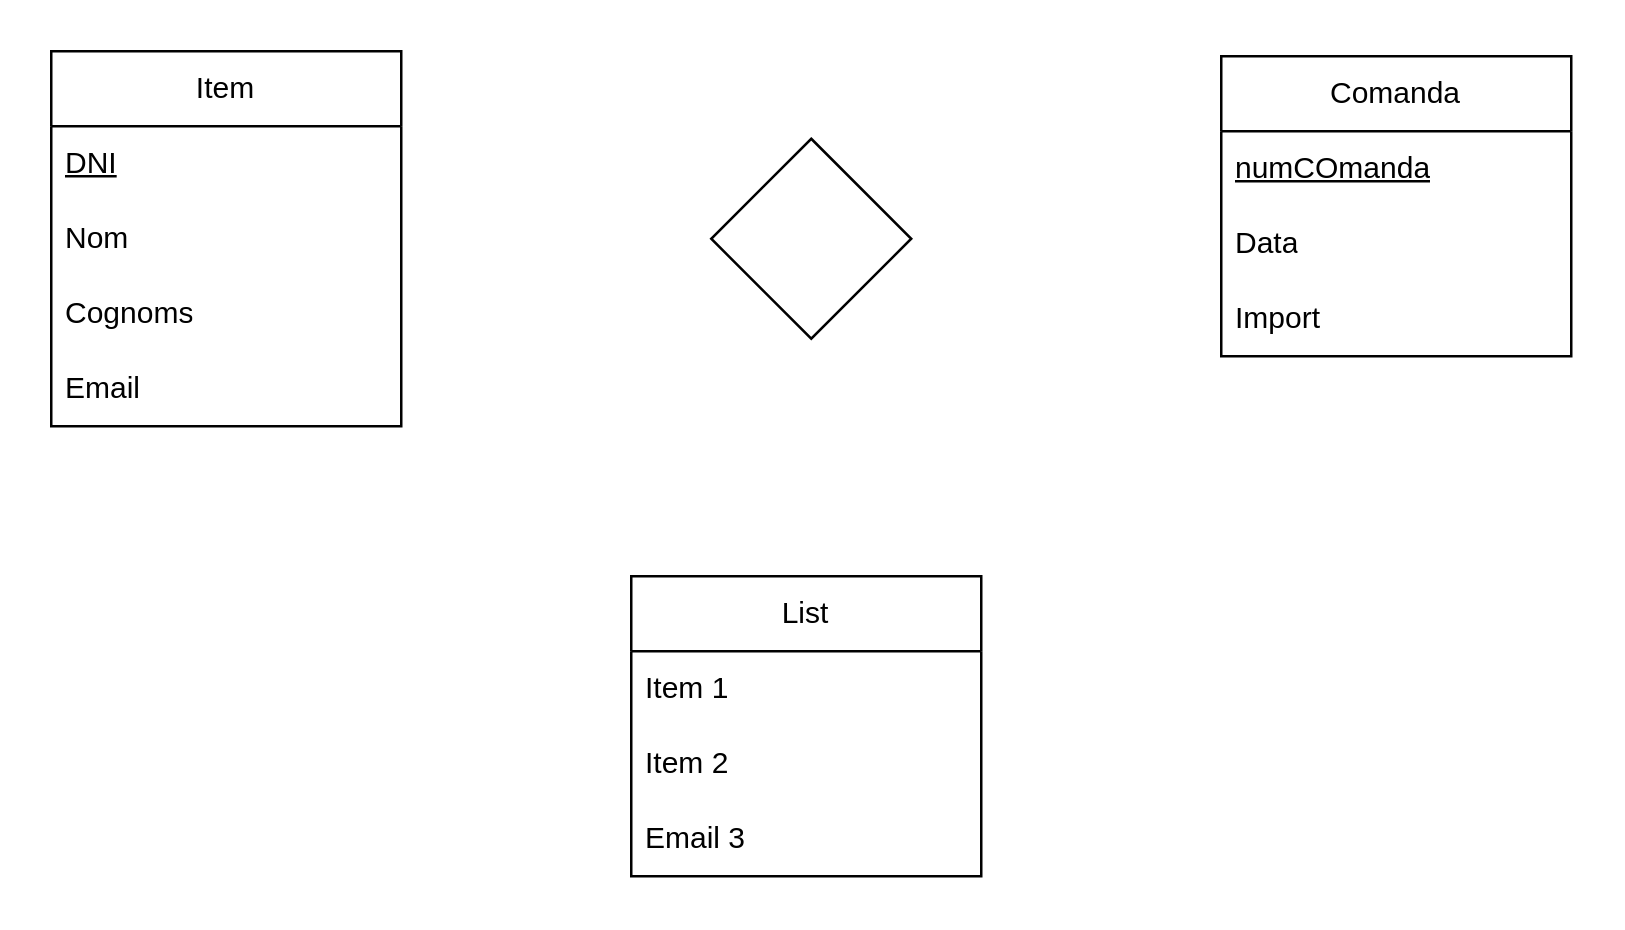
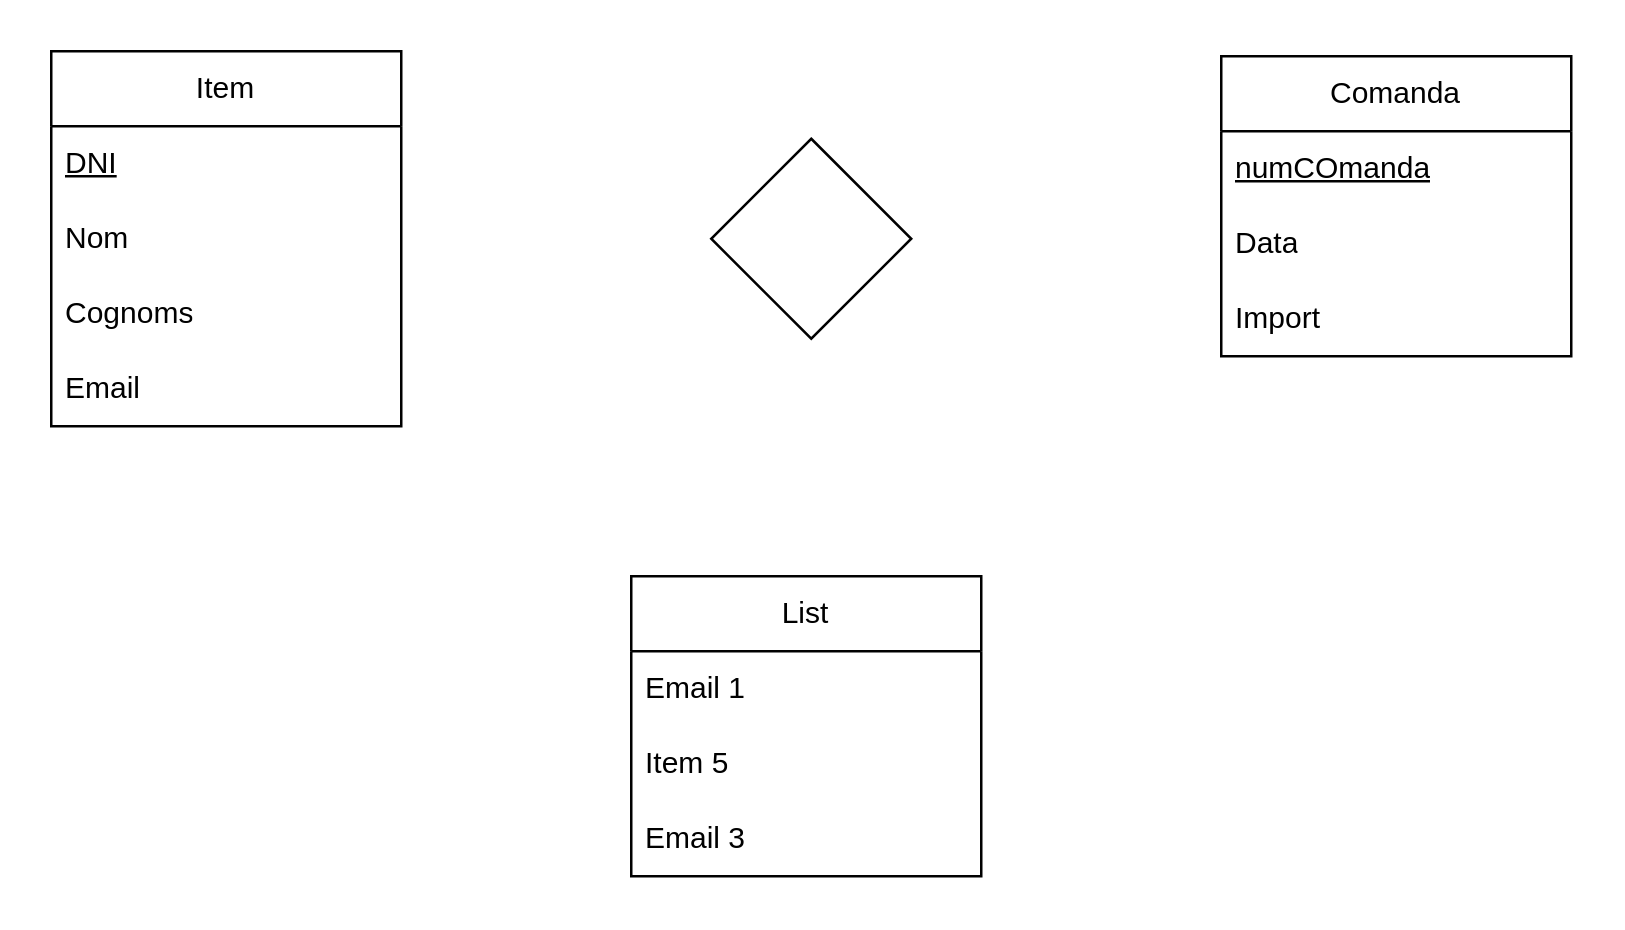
(693, 689) -> (693, 689)
(693, 764) -> (693, 764)
